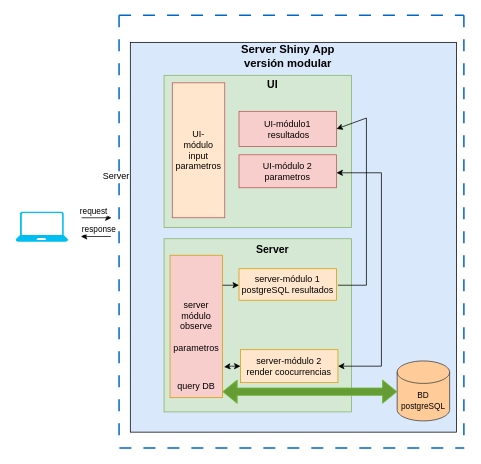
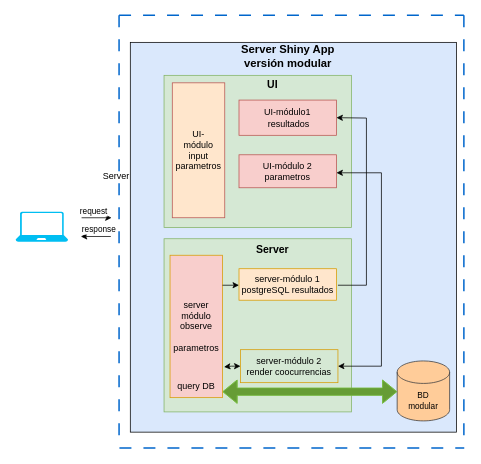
(288, 129) -> (288, 118)
(289, 366) -> (289, 366)
(423, 401) -> (423, 401)
